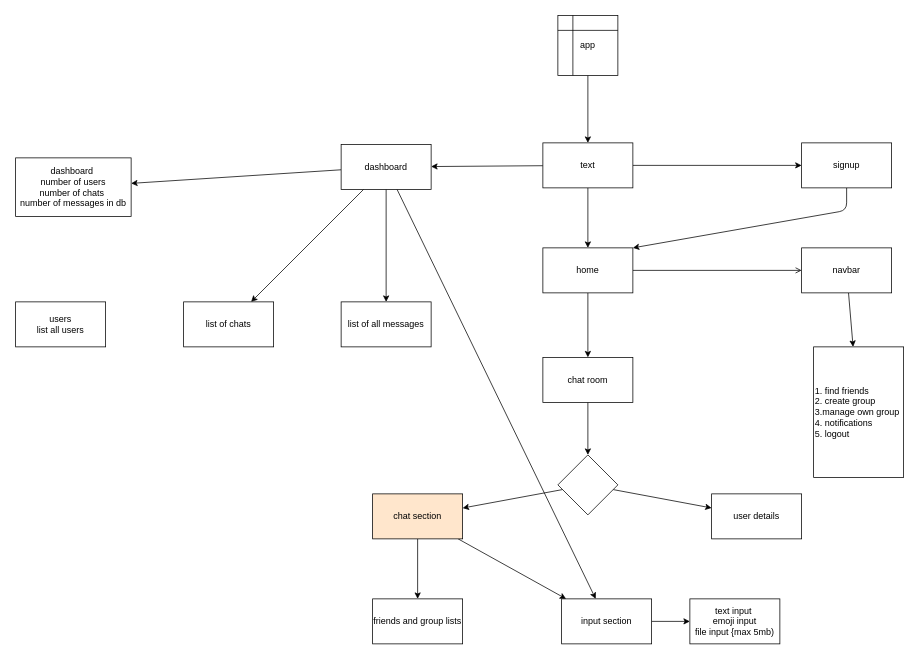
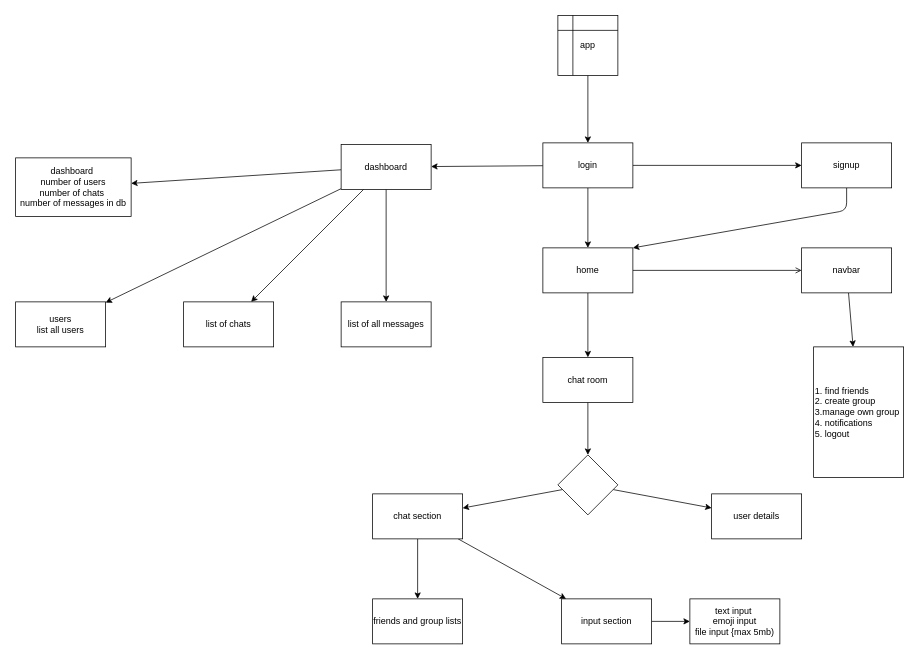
(588, 165) -> (588, 165)
(495, 392) -> (225, 245)
(417, 516) -> (417, 516)
